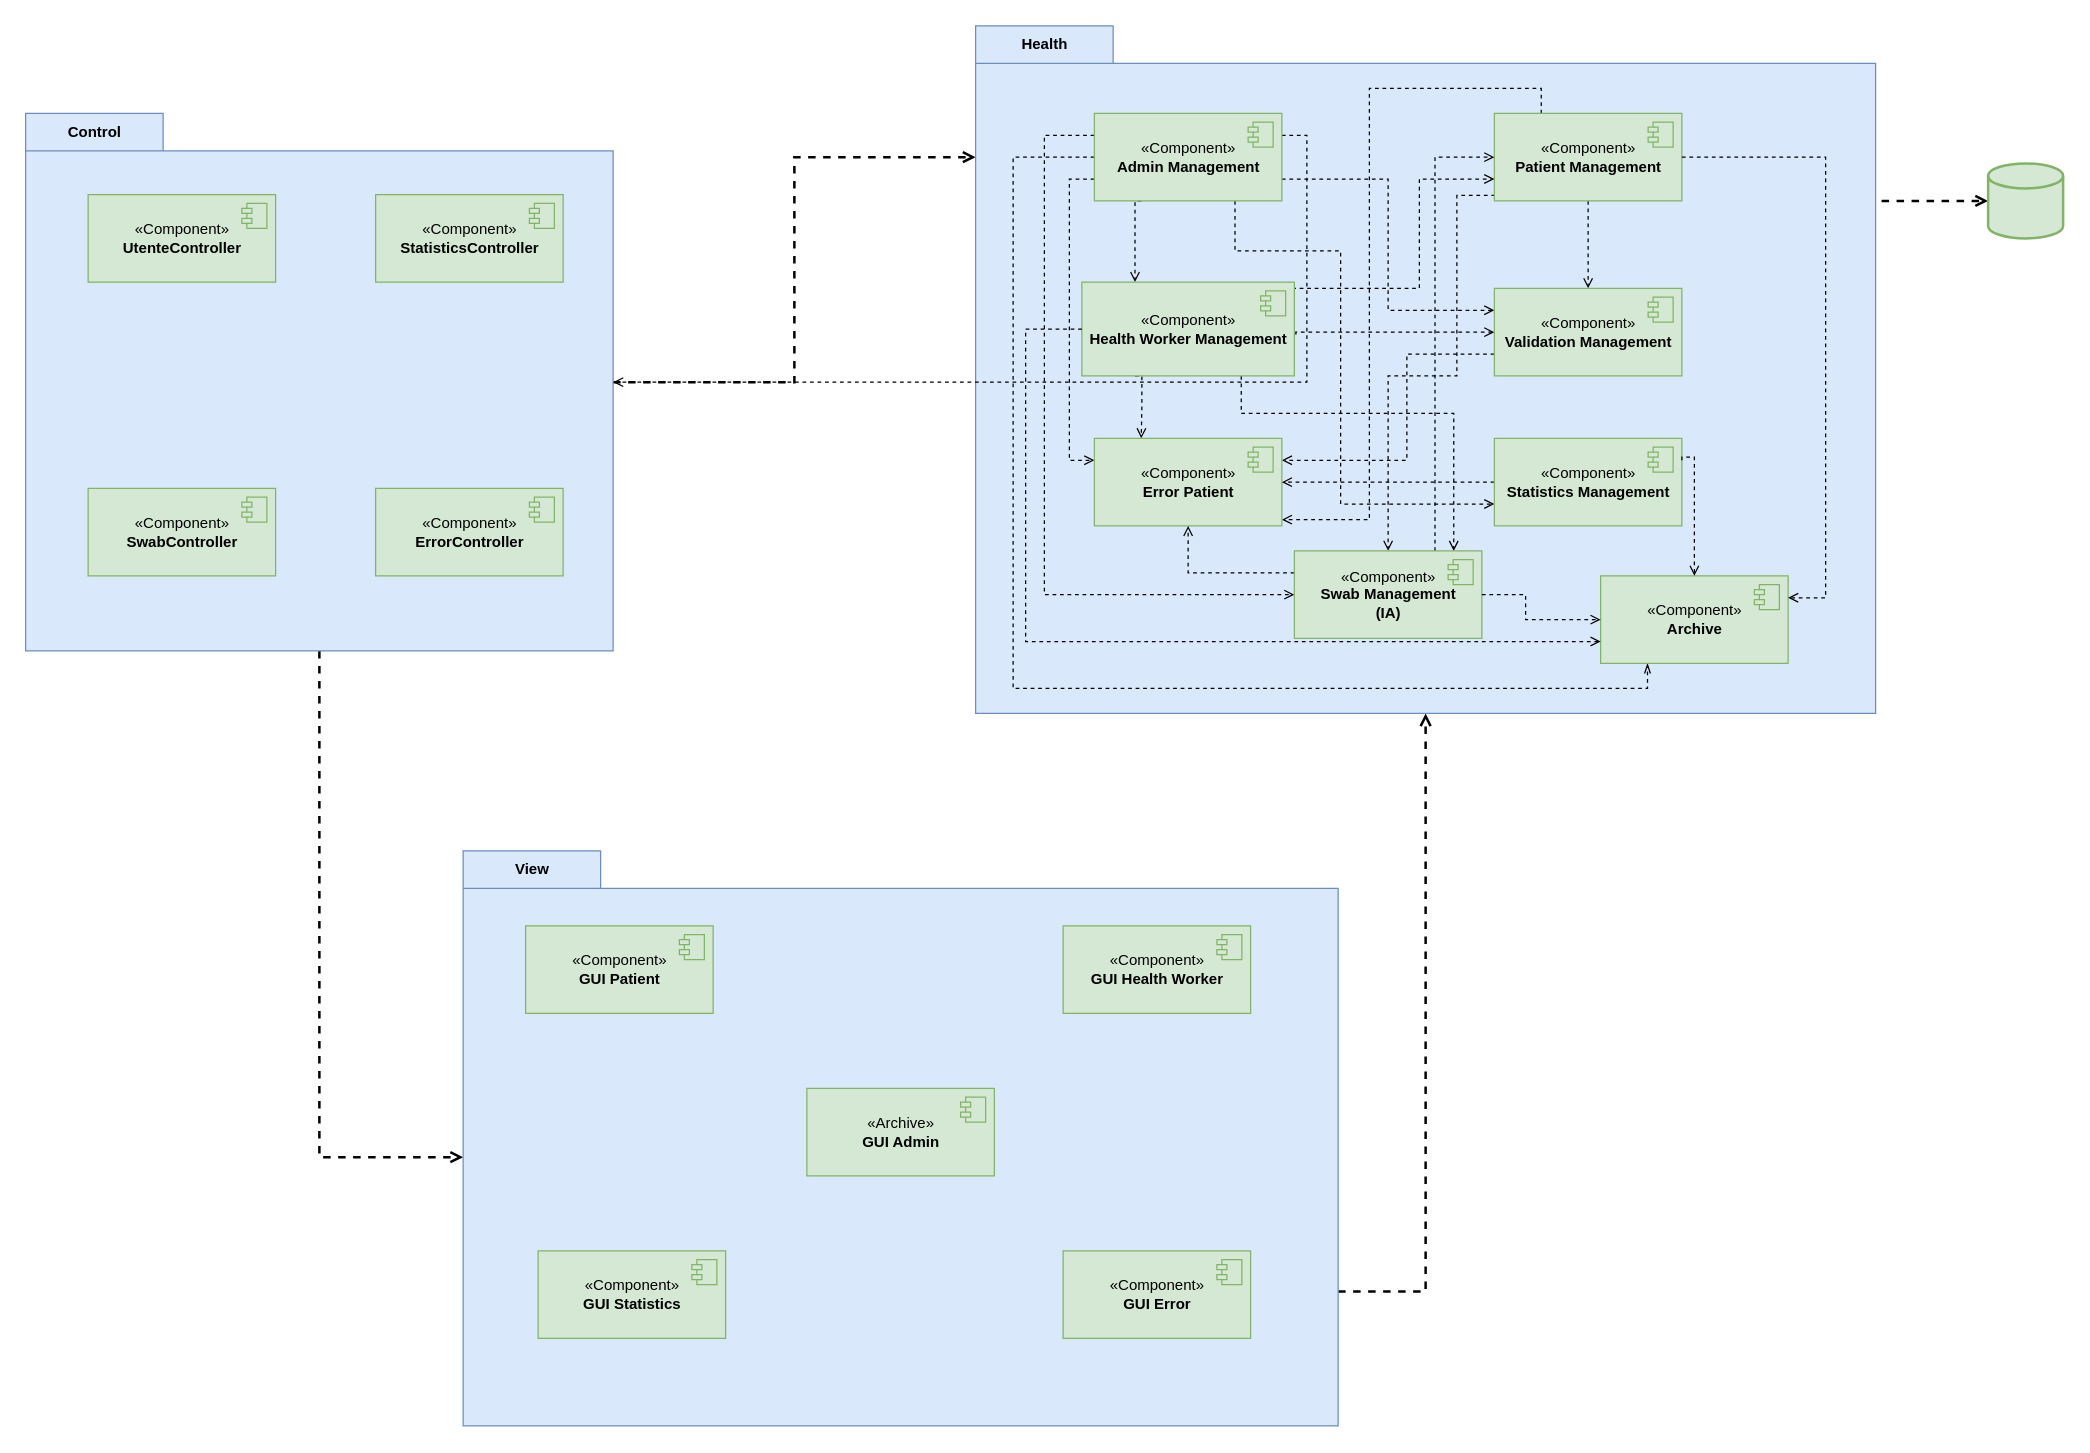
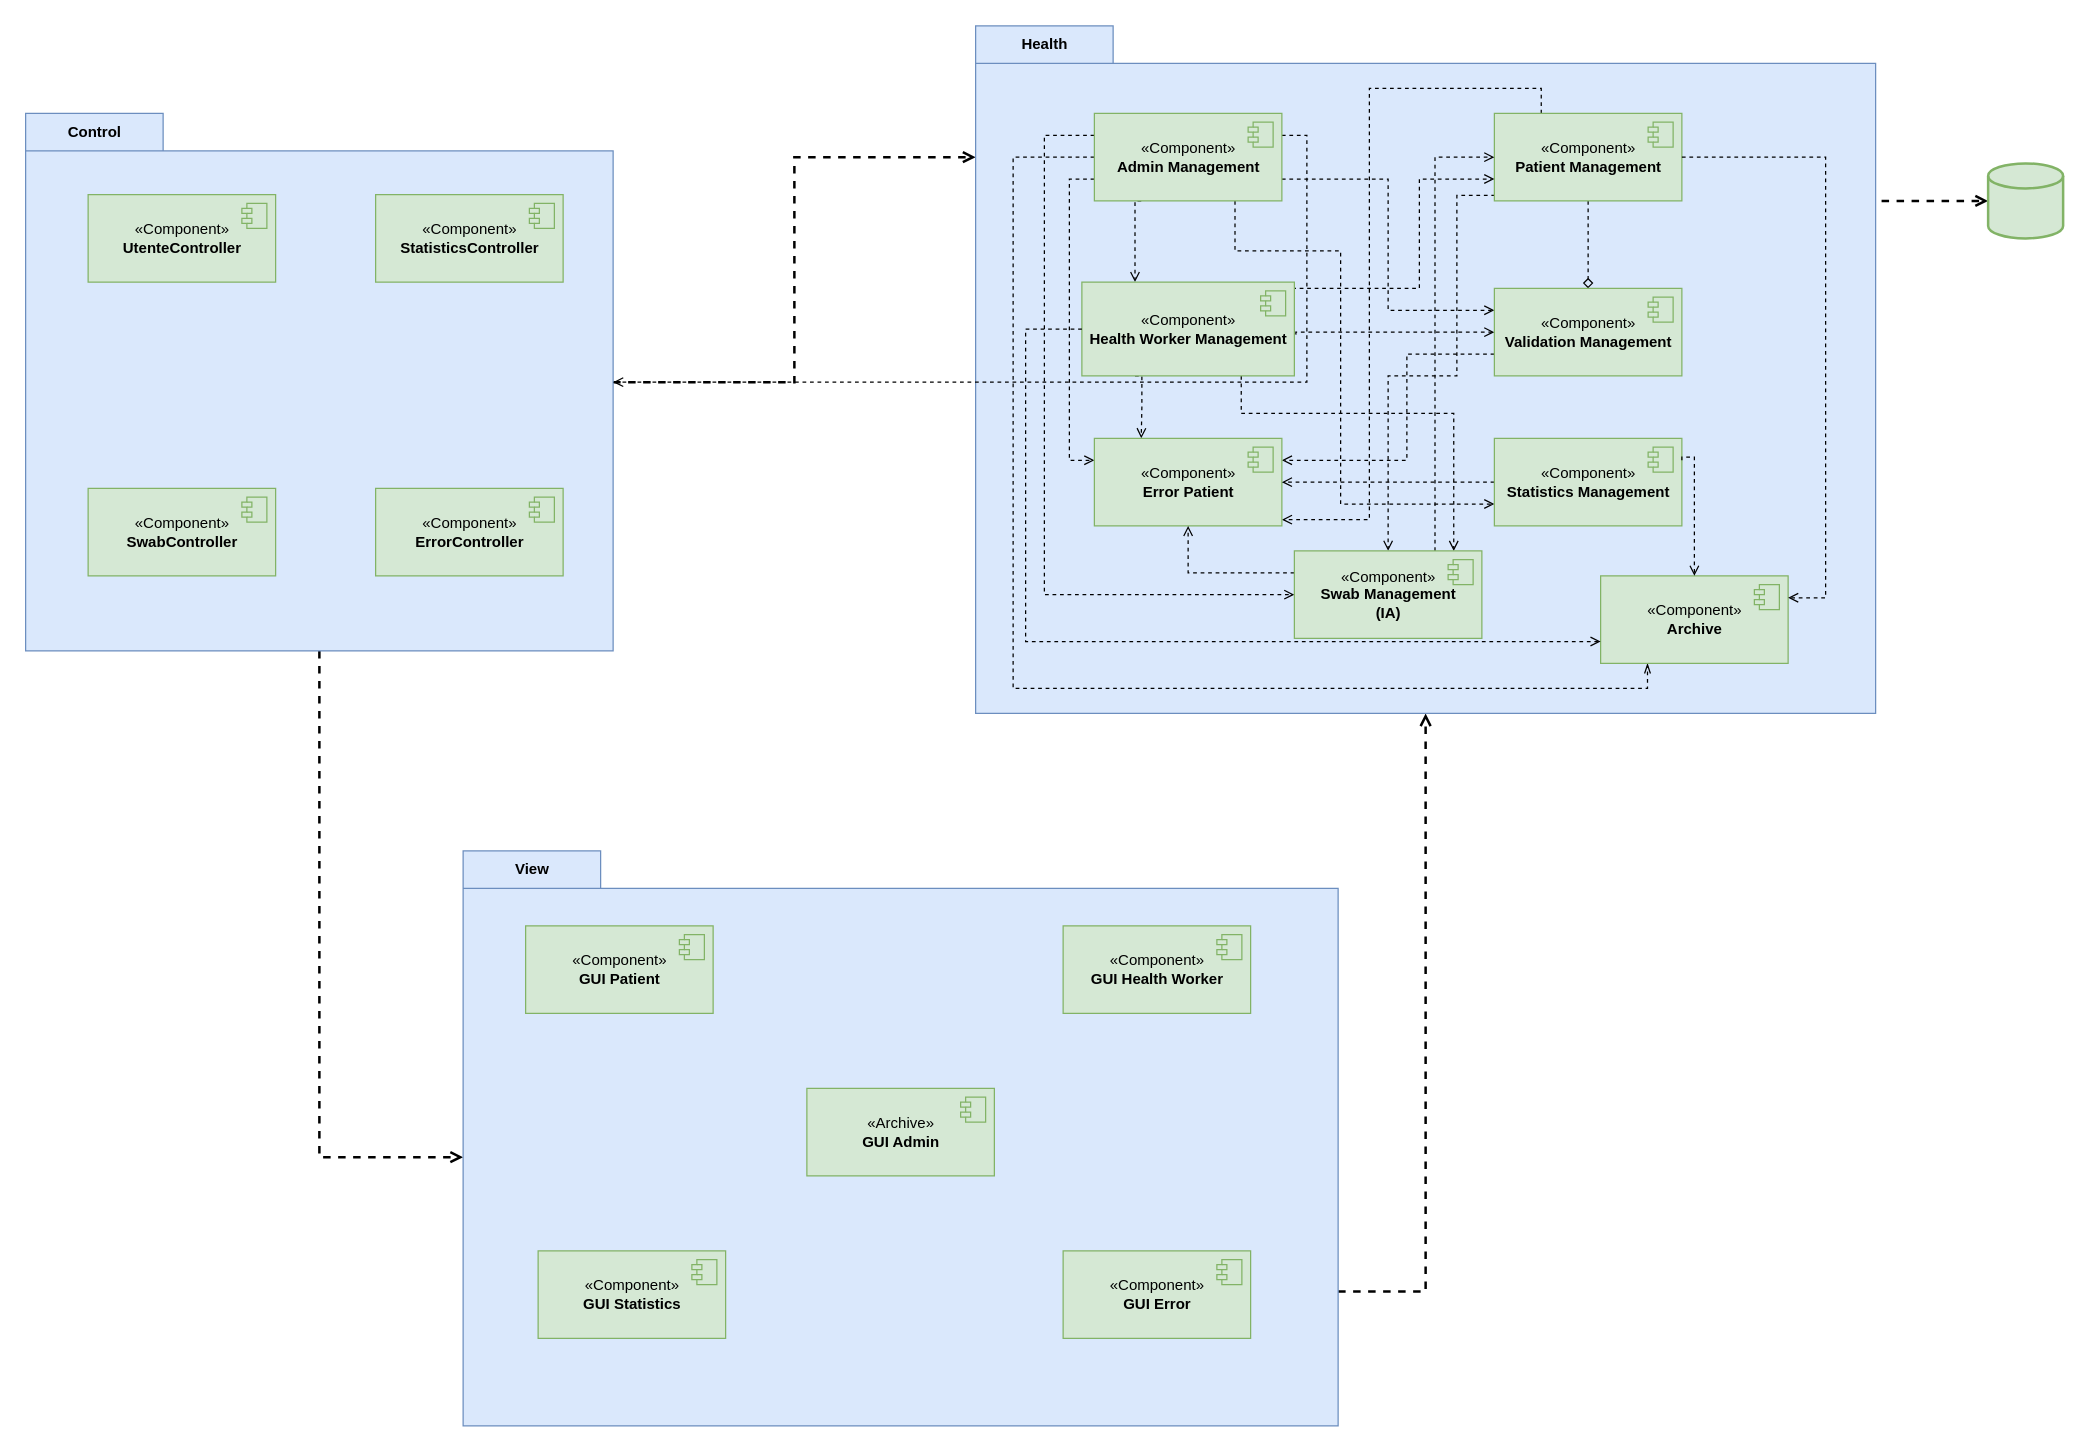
(1588, 281) -> (1588, 277)
(1528, 619) -> none
